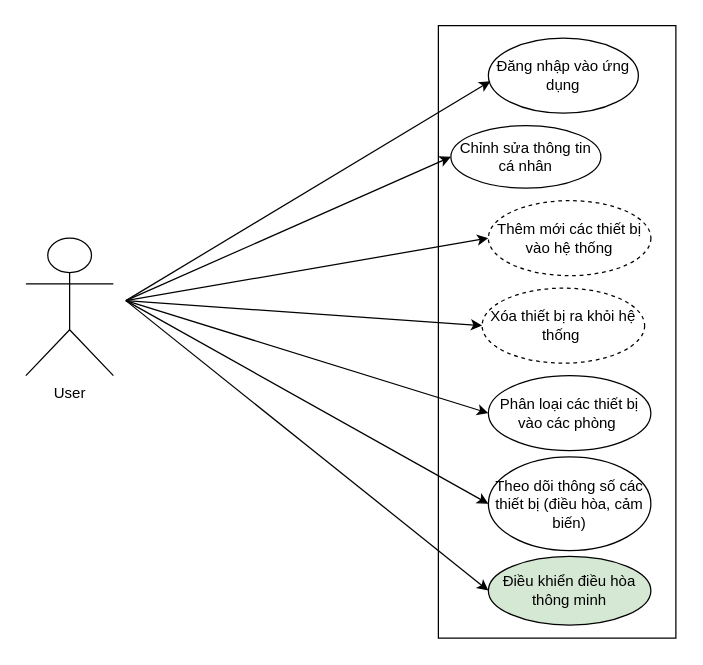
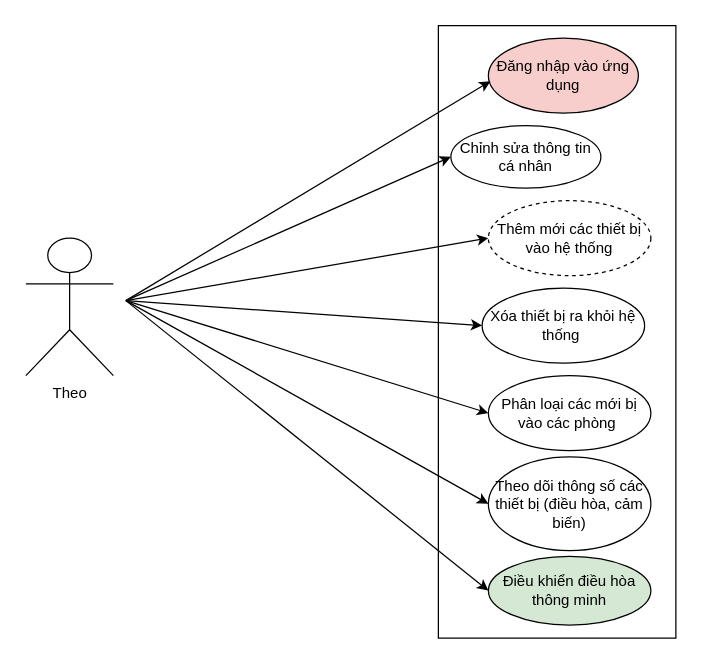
(563, 76) -> (563, 76)
(563, 326) -> (563, 326)
(70, 393) -> (70, 393)
(569, 413) -> (569, 413)
